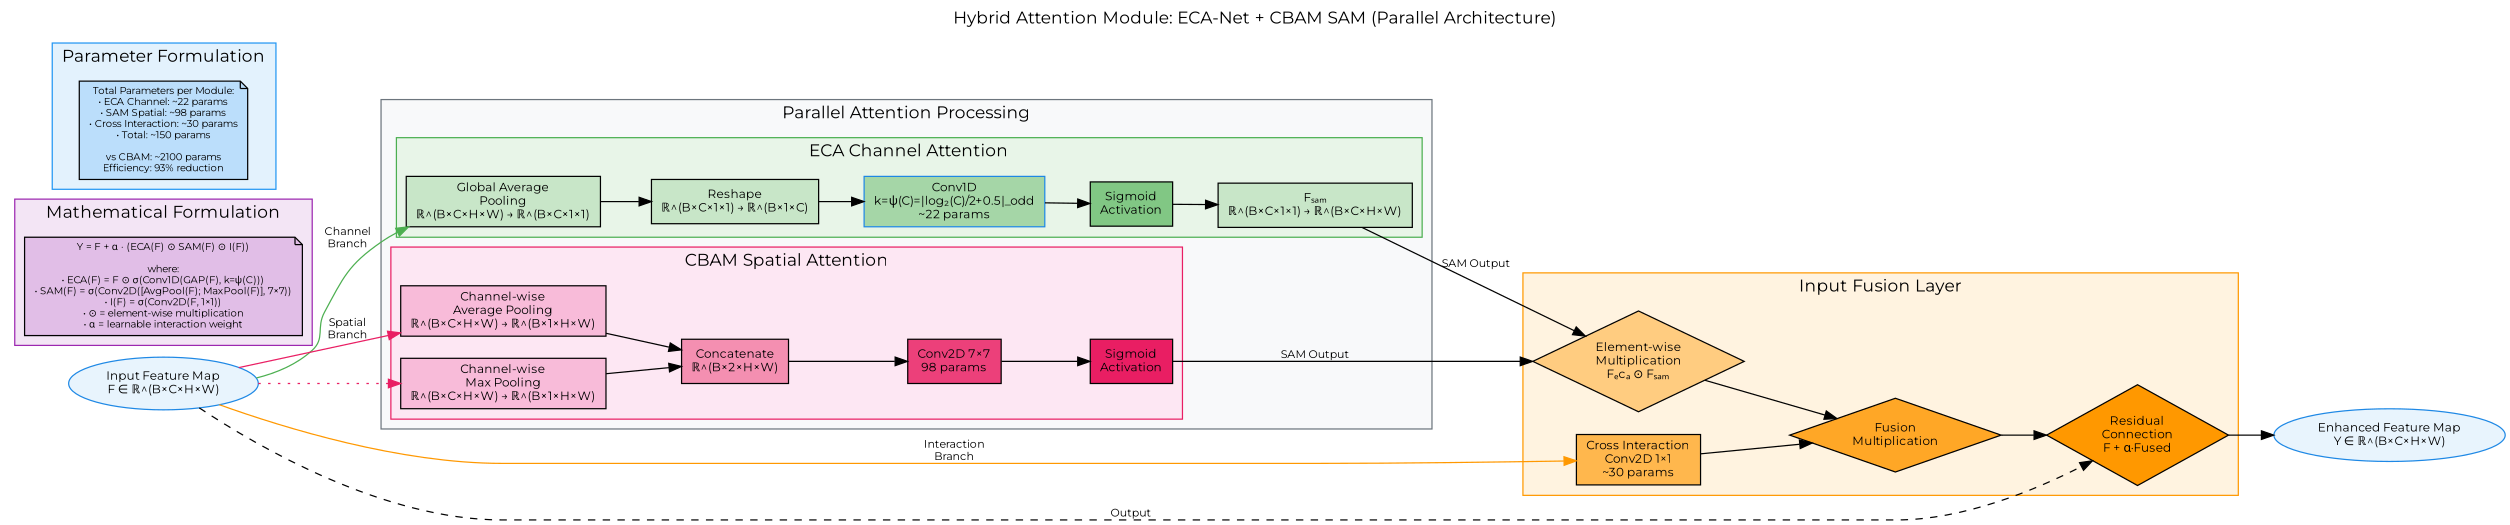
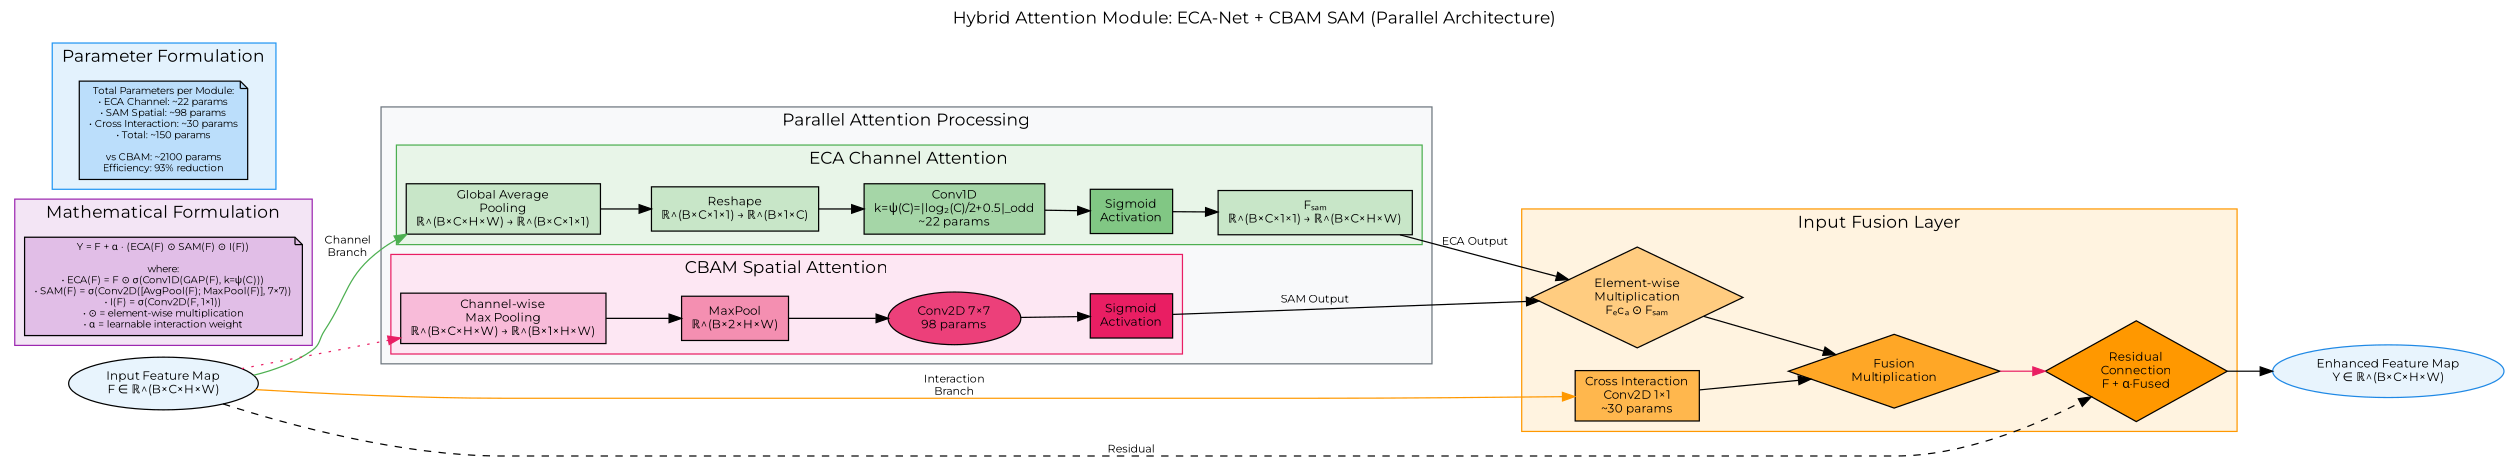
(954, 202) -> (954, 209)
(1476, 264) -> (1476, 242)
(503, 311) -> none
(735, 361) -> (735, 318)
(954, 361) -> (954, 318)
(163, 384) -> (163, 384)
(2018, 435) -> (2016, 371)
(1131, 514) -> (1131, 450)
